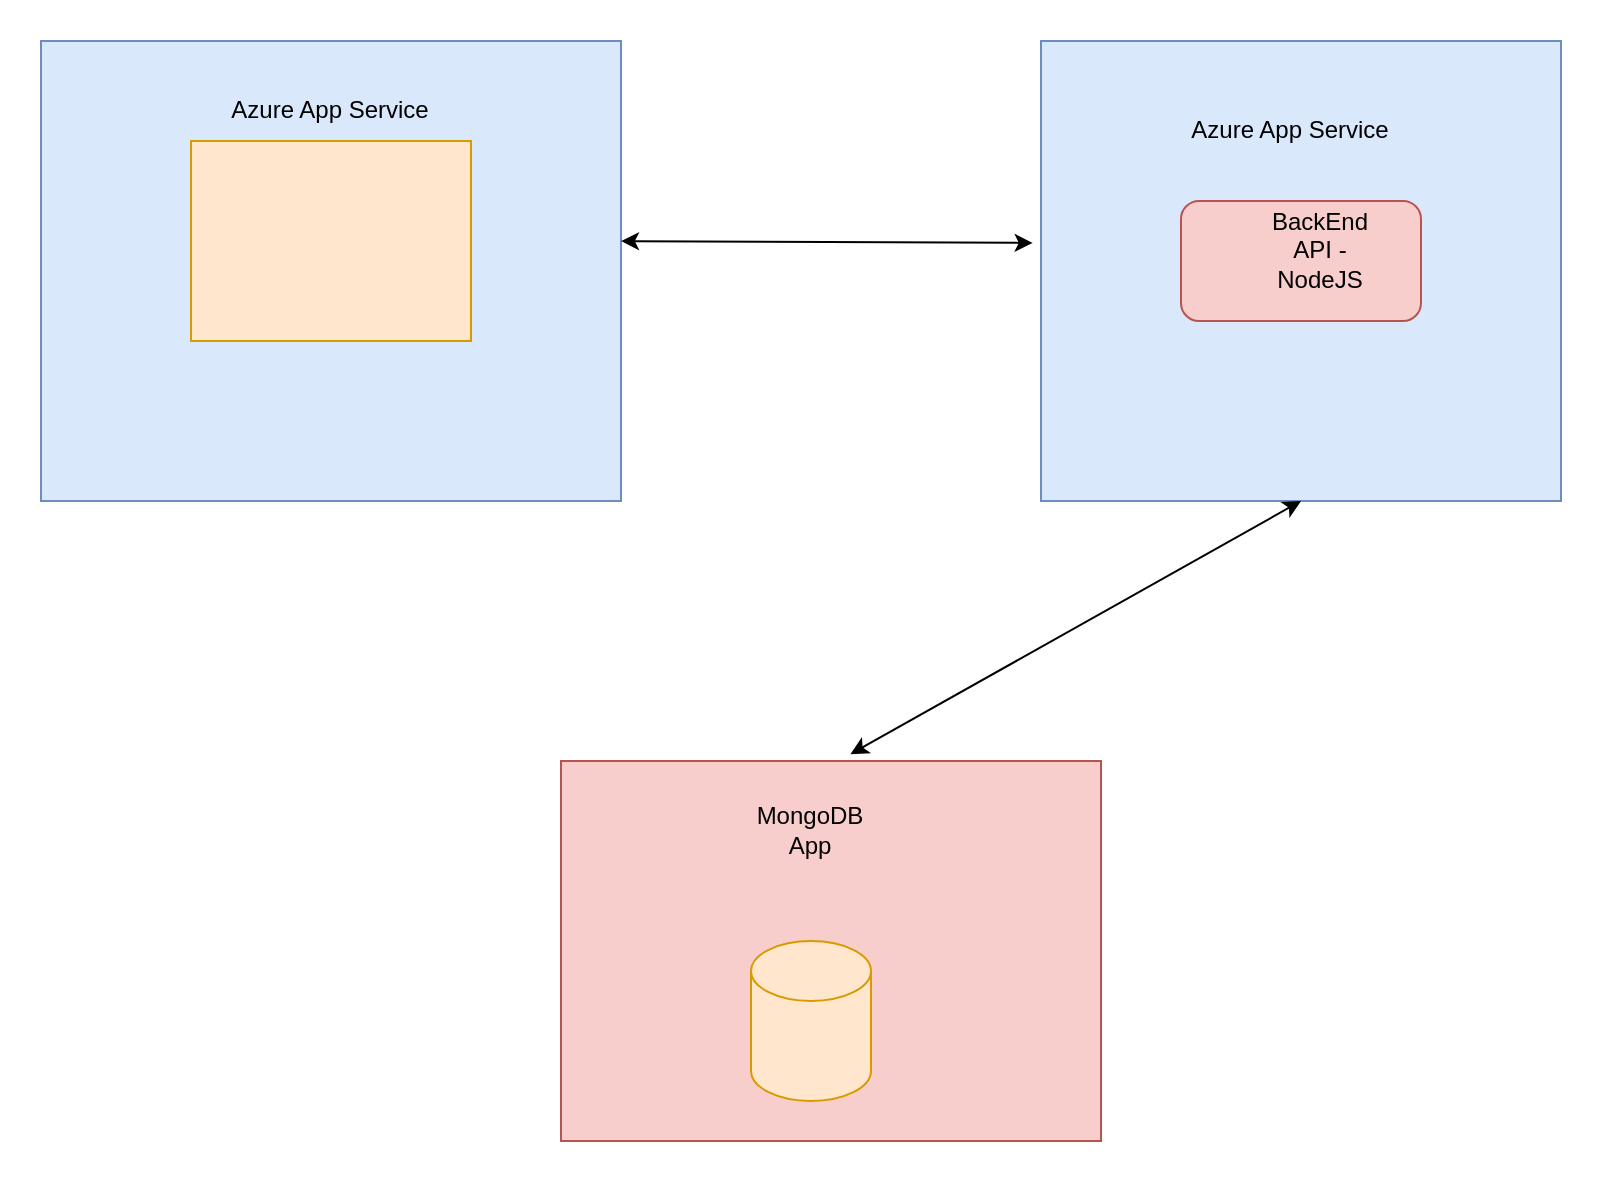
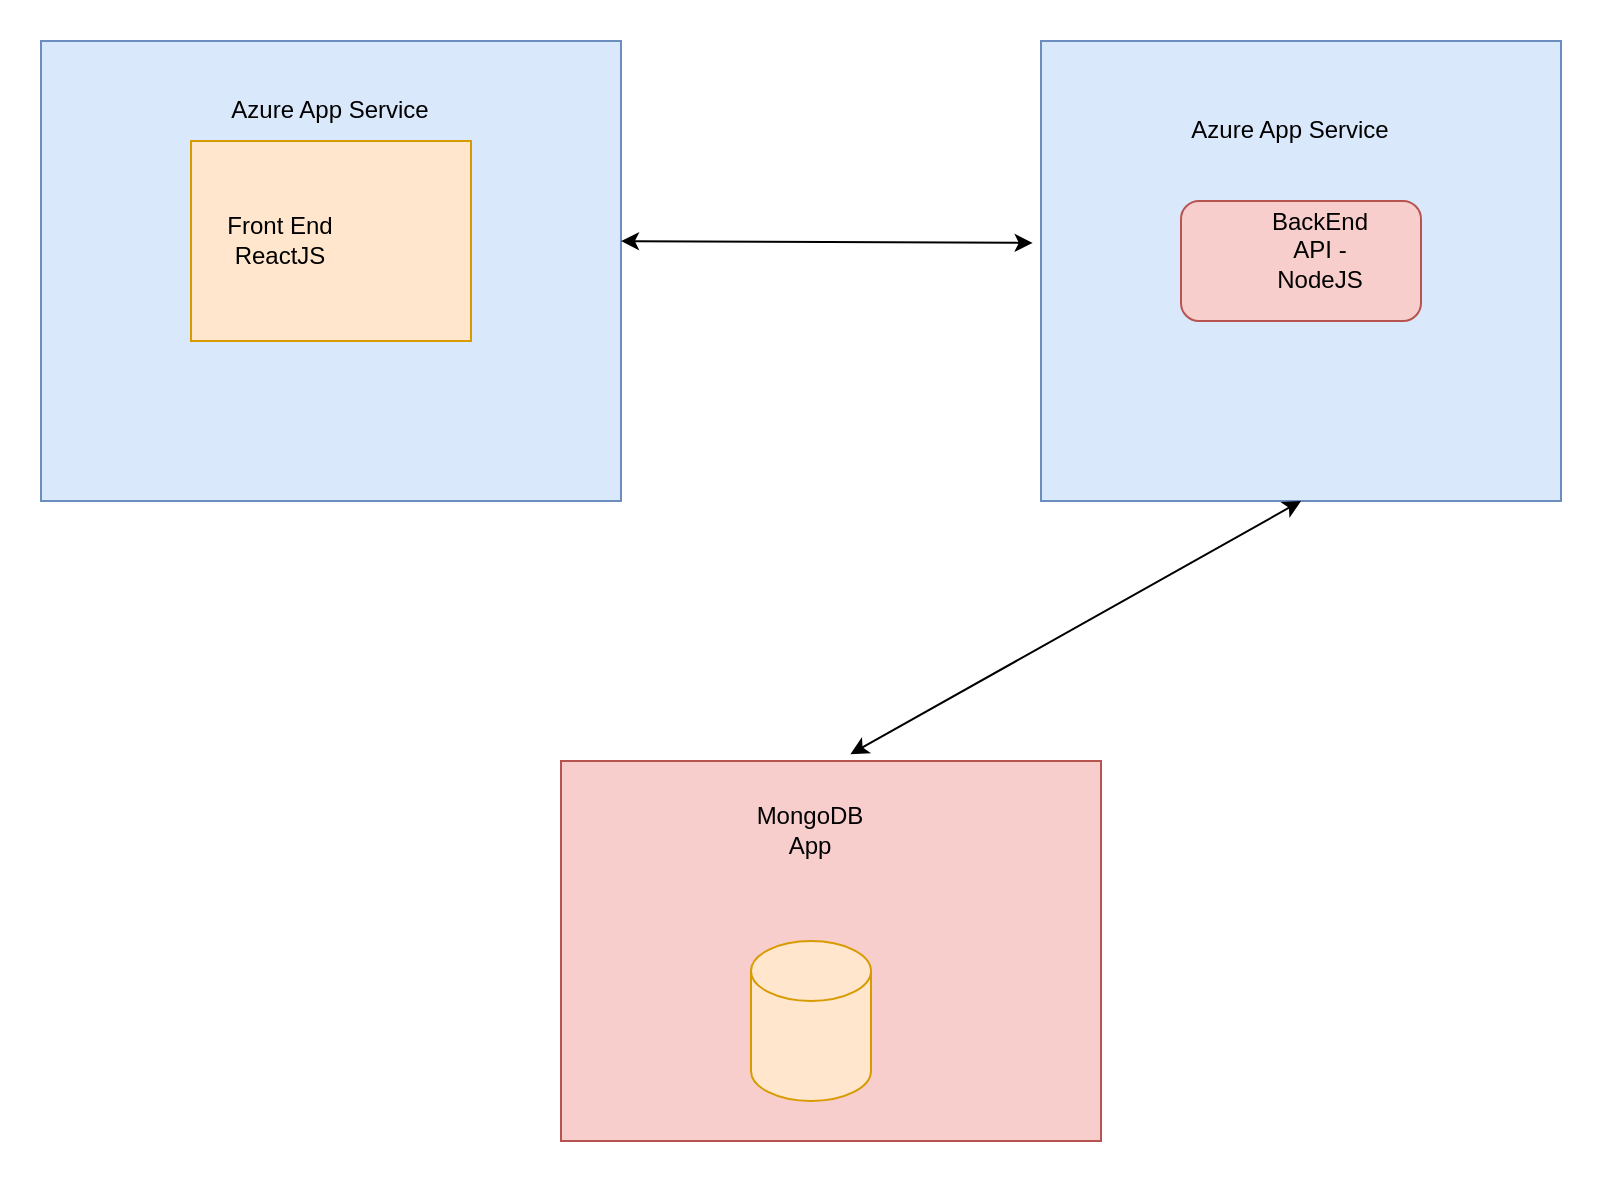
none -> (281, 241)
